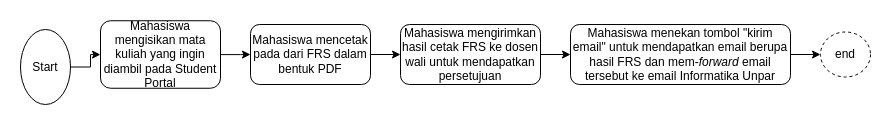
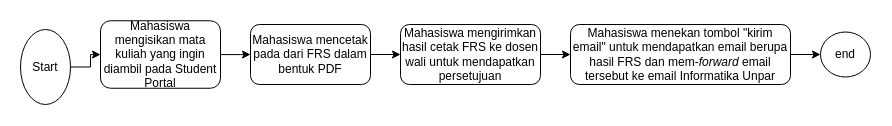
(846, 55) -> (846, 55)
